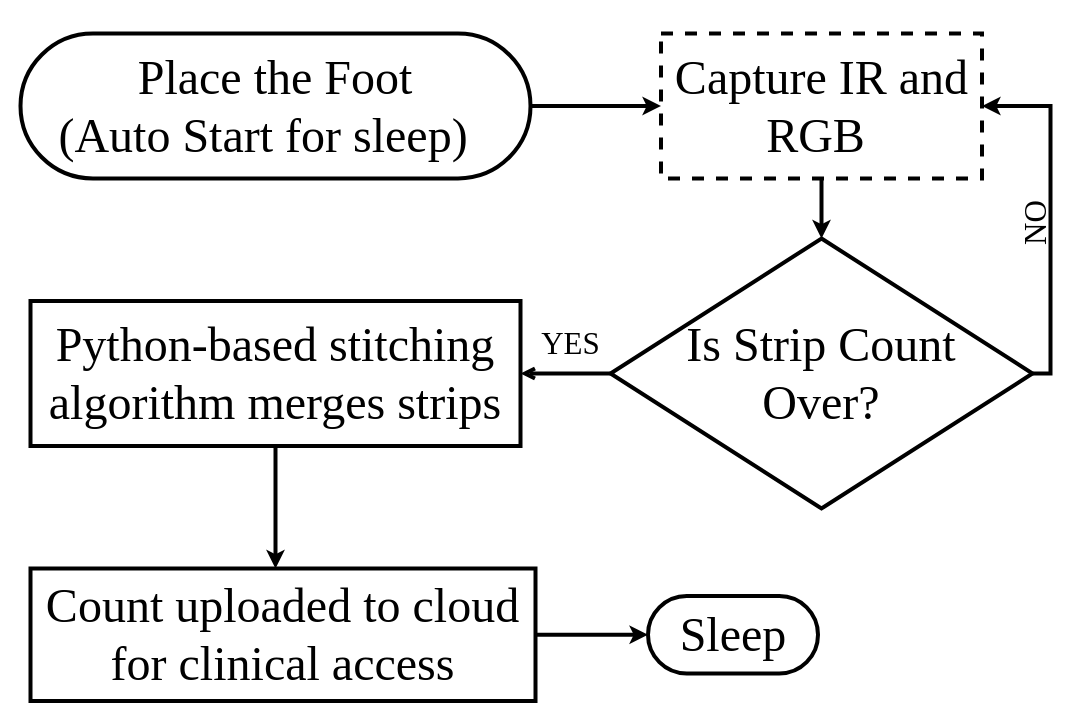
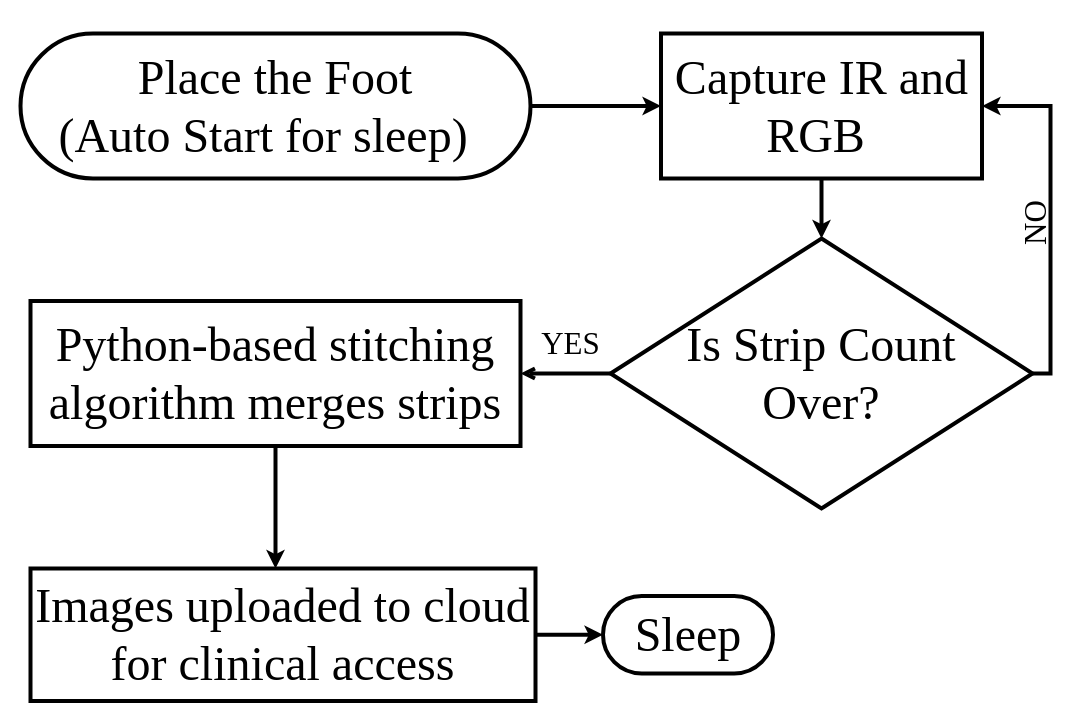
(822, 106) -> (822, 106)
(283, 635) -> (283, 635)
(733, 635) -> (688, 635)
